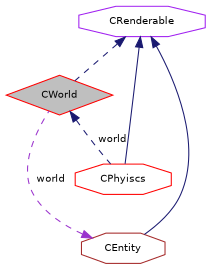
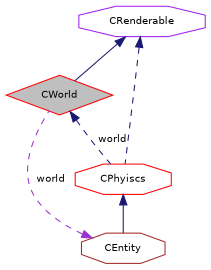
(96, 62) -> (96, 62)
(132, 106) -> (132, 106)
(188, 145) -> (123, 219)
